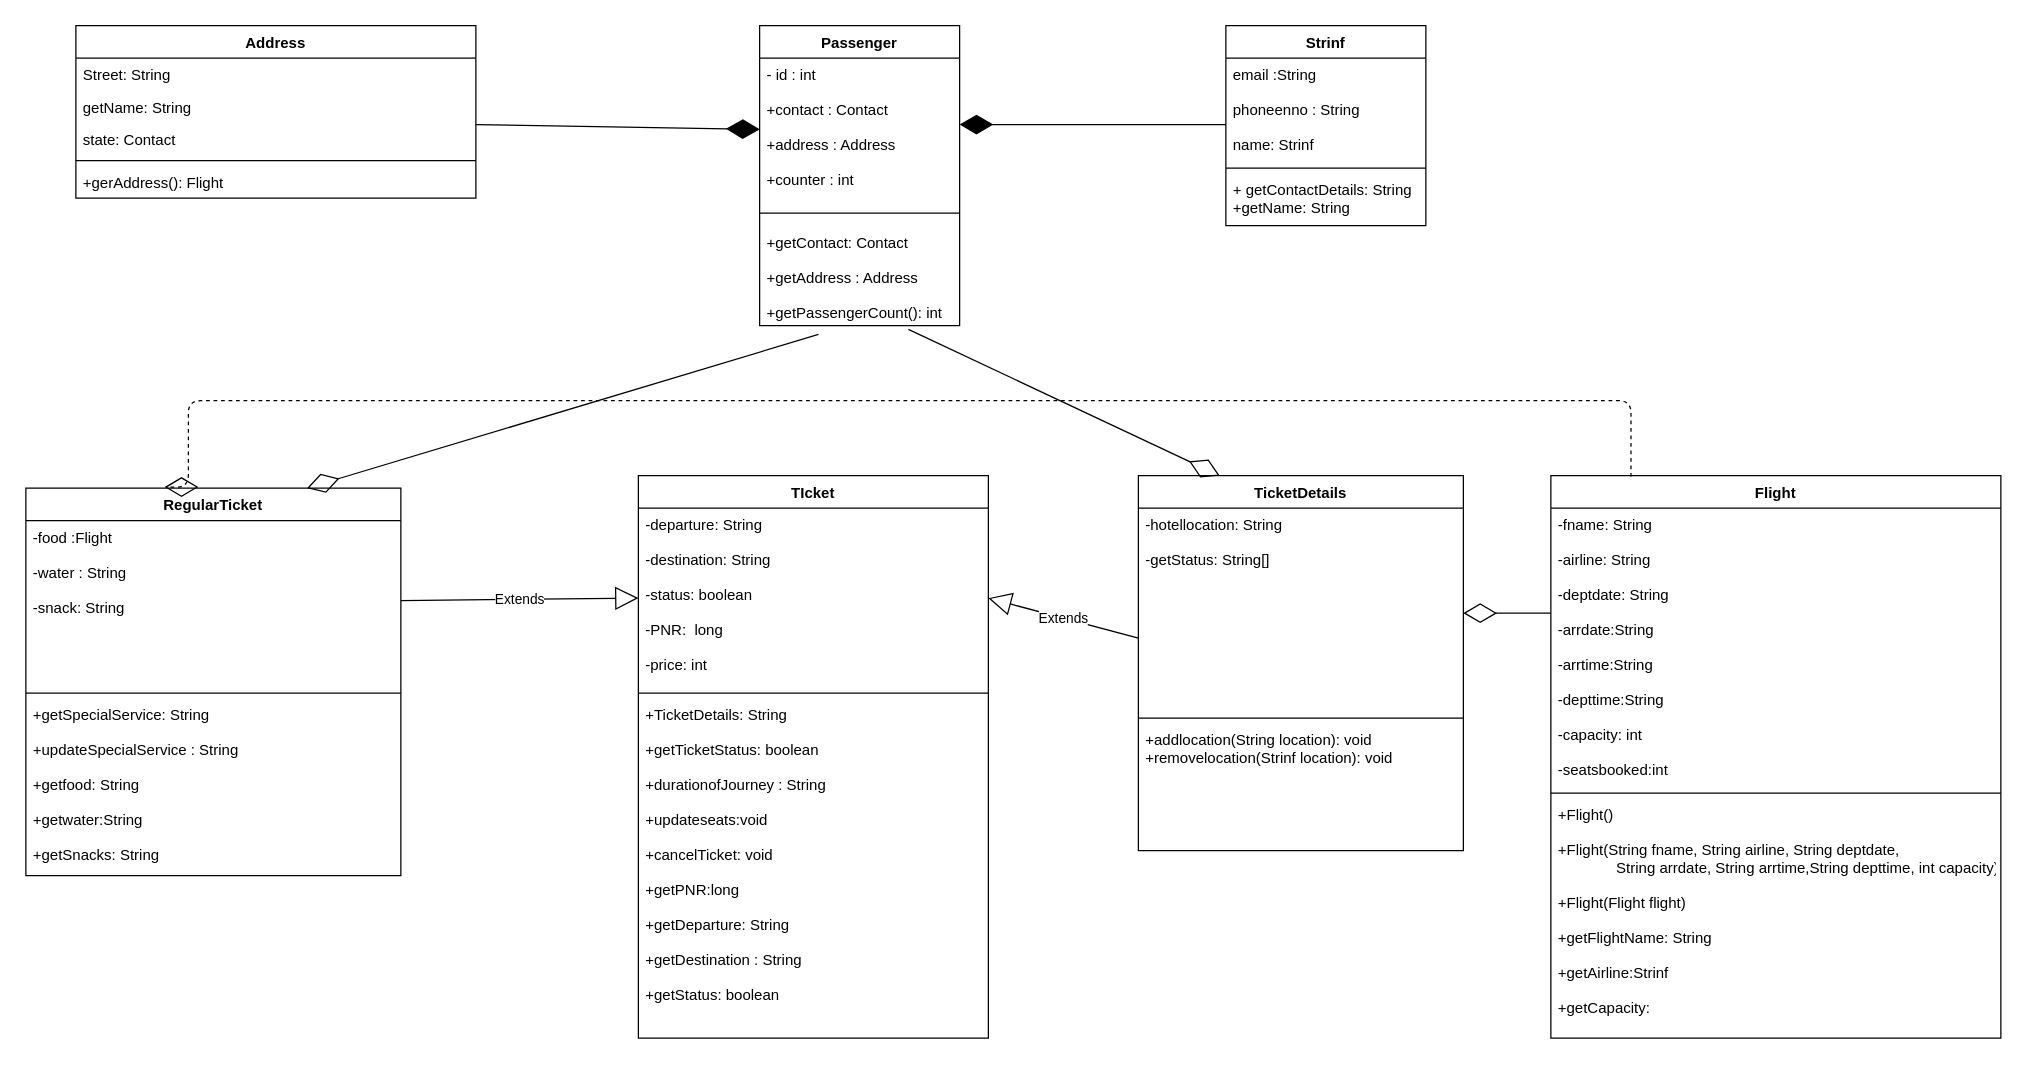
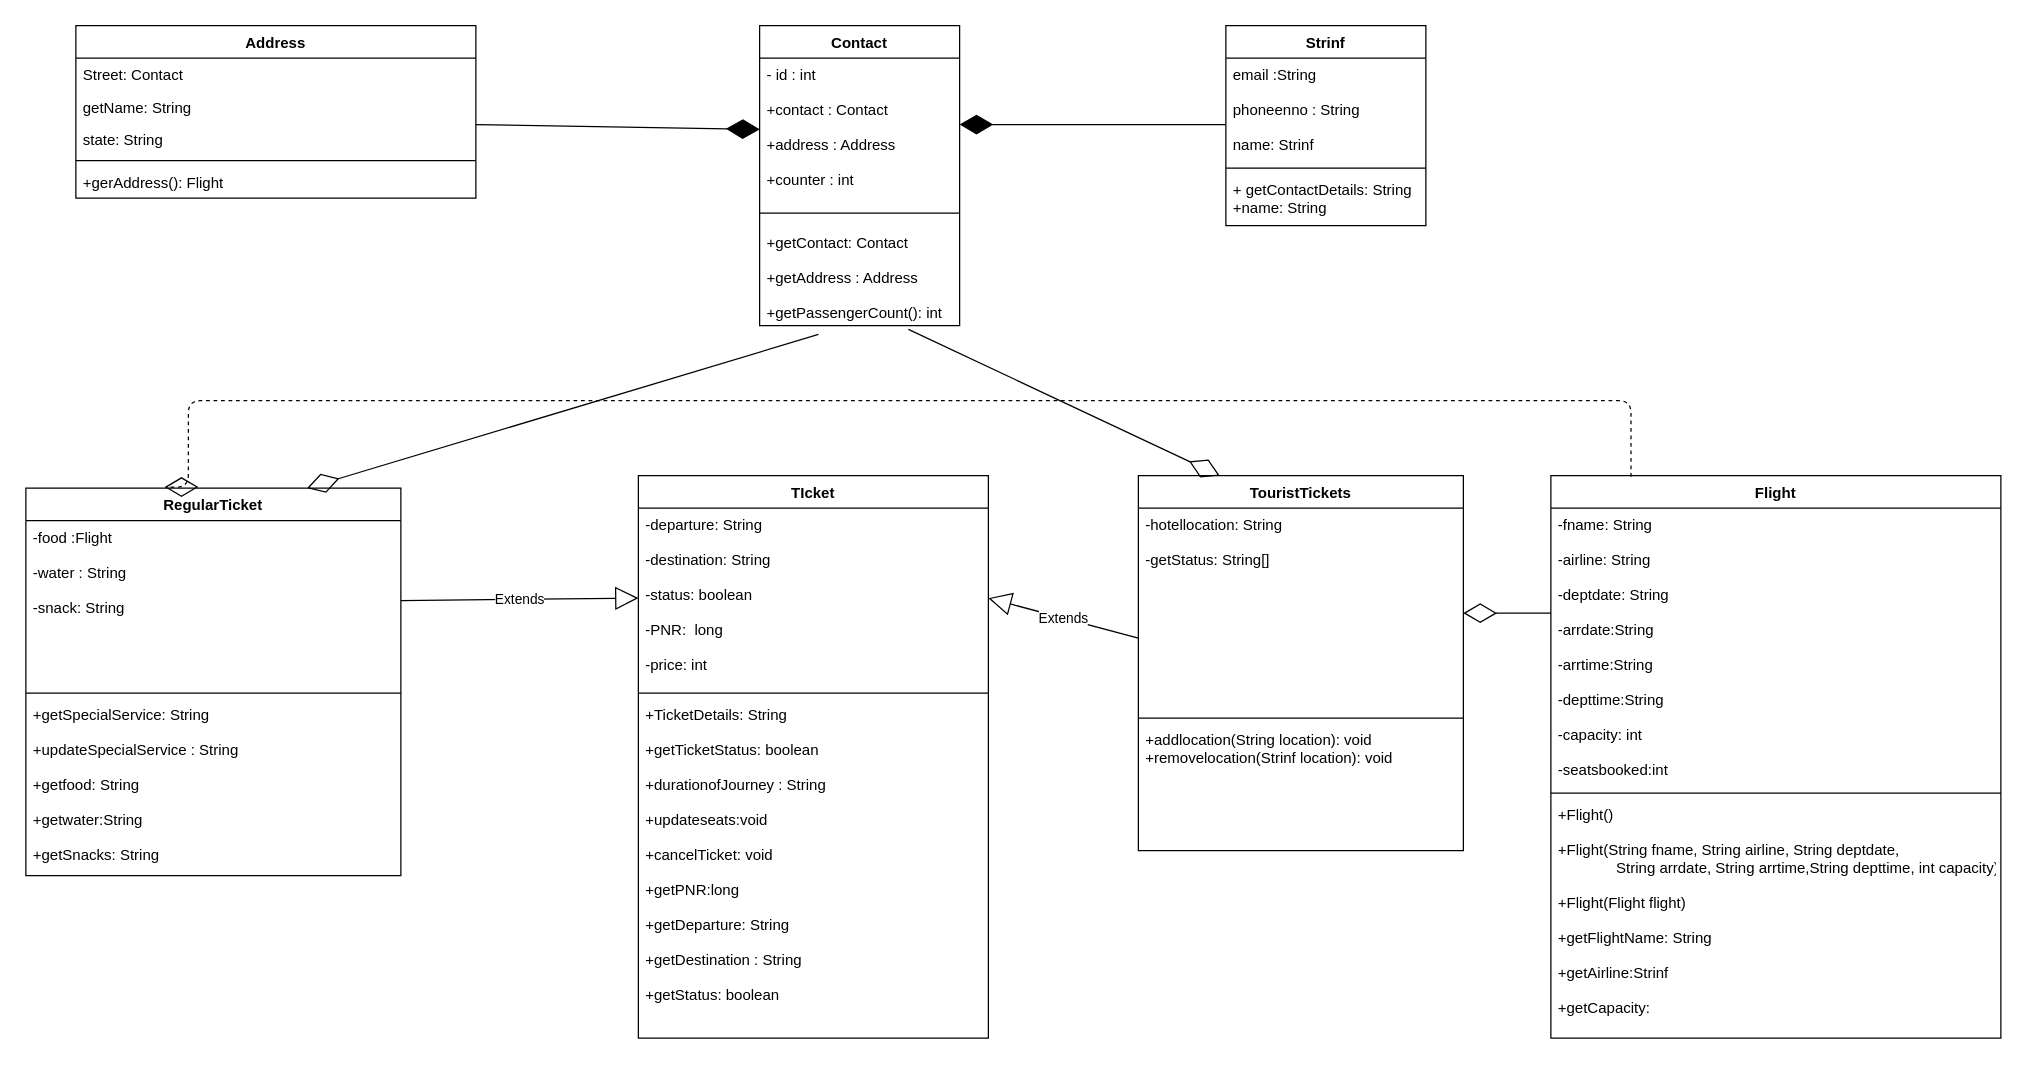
(859, 43) -> (859, 43)
(135, 75) -> (142, 75)
(137, 140) -> (131, 140)
(1334, 190) -> (1334, 190)
(1300, 493) -> (1300, 493)
